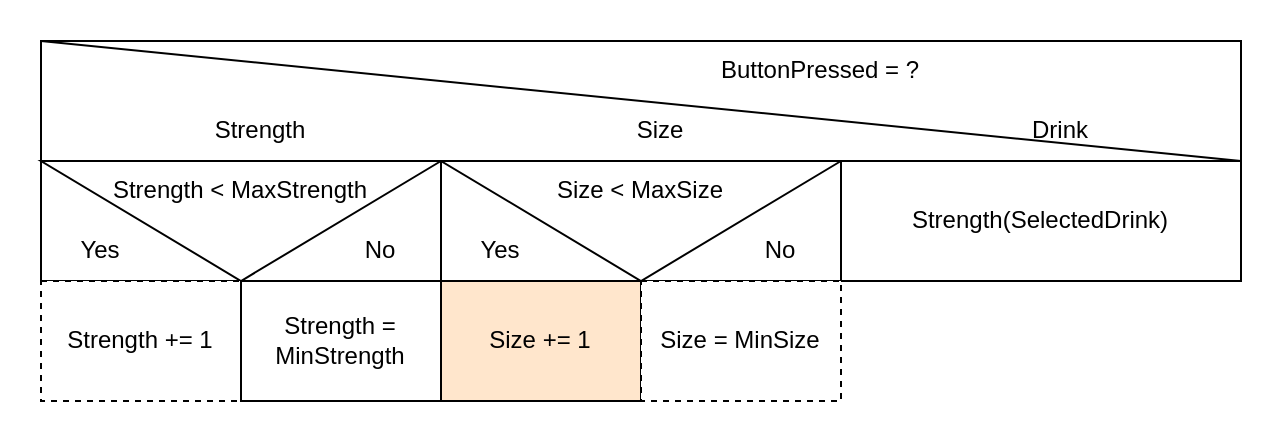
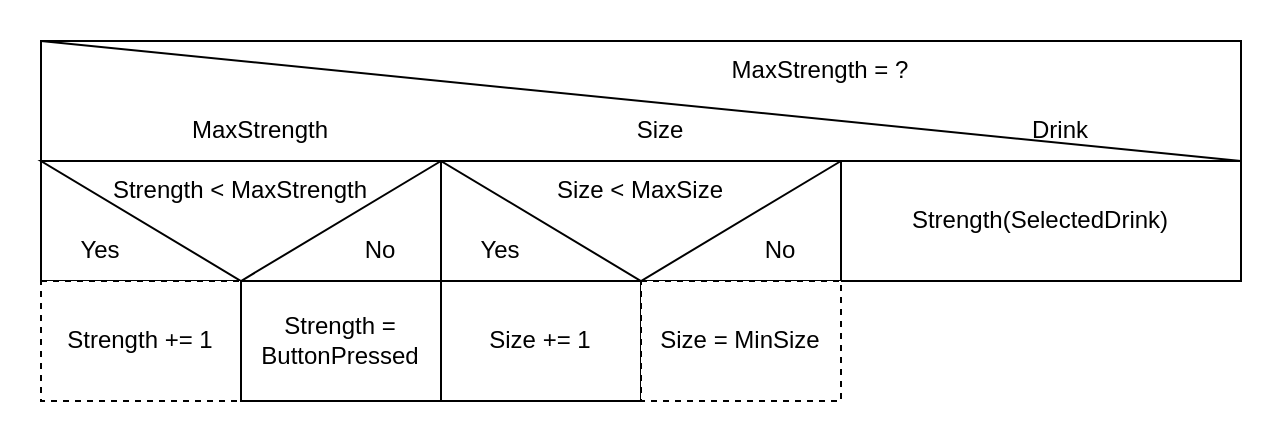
(821, 71) -> (821, 71)
(261, 131) -> (261, 131)
(341, 341) -> (341, 341)
(541, 341) -> (541, 341)
